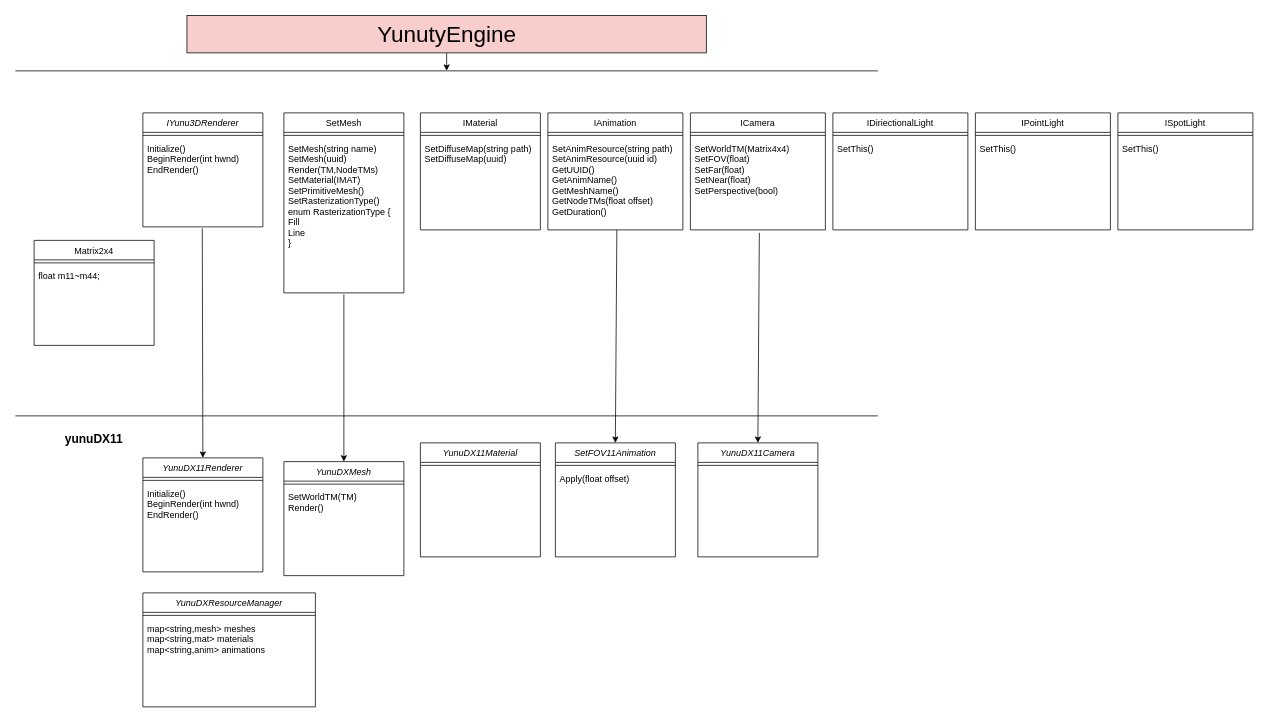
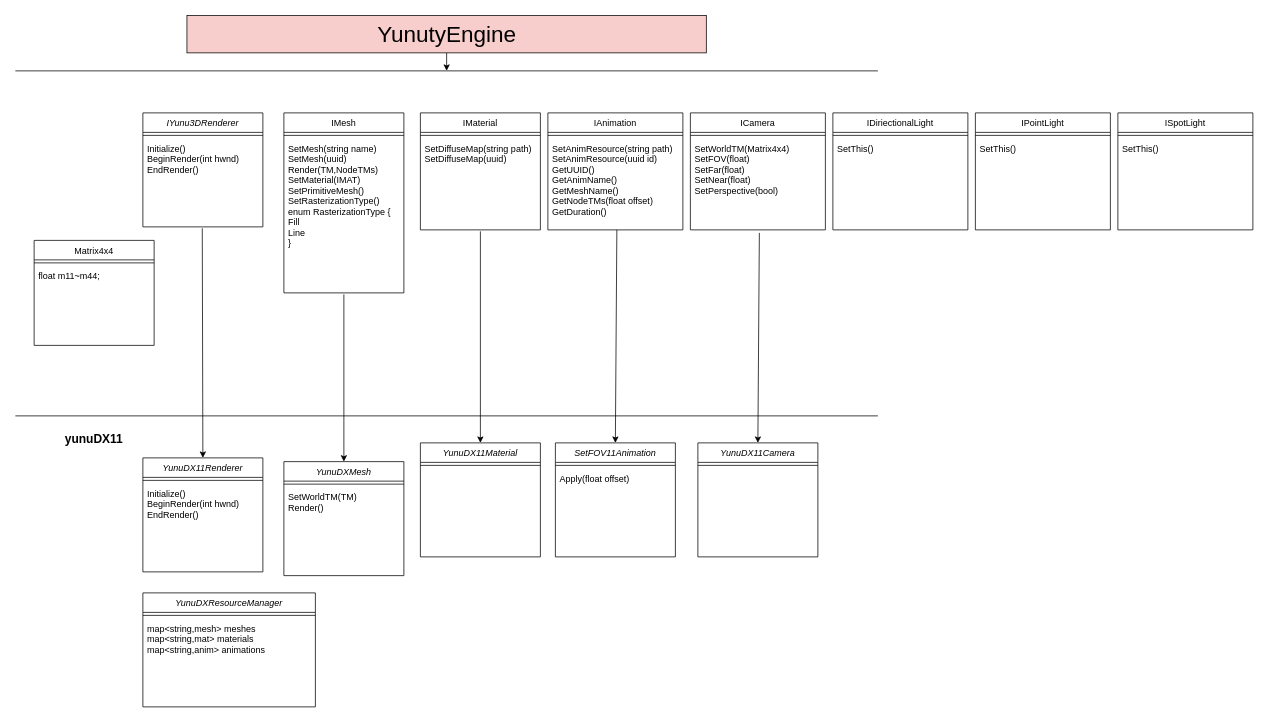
(344, 123) -> (344, 123)
(94, 251) -> (94, 251)
none -> (480, 335)
